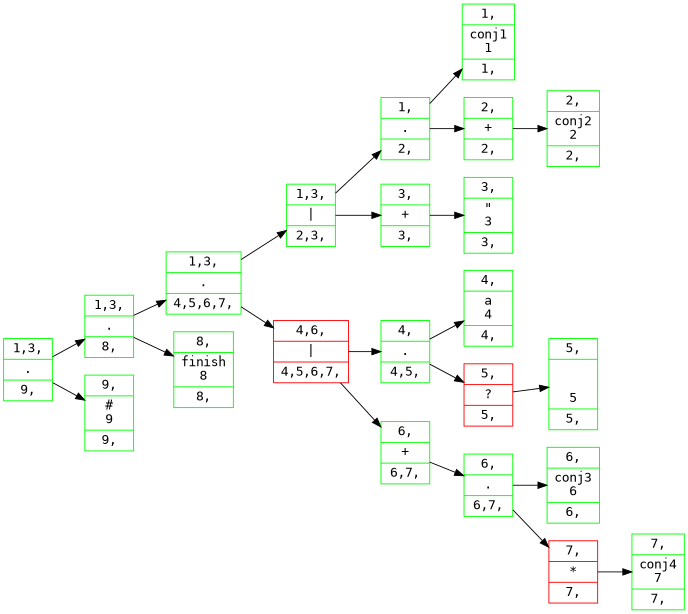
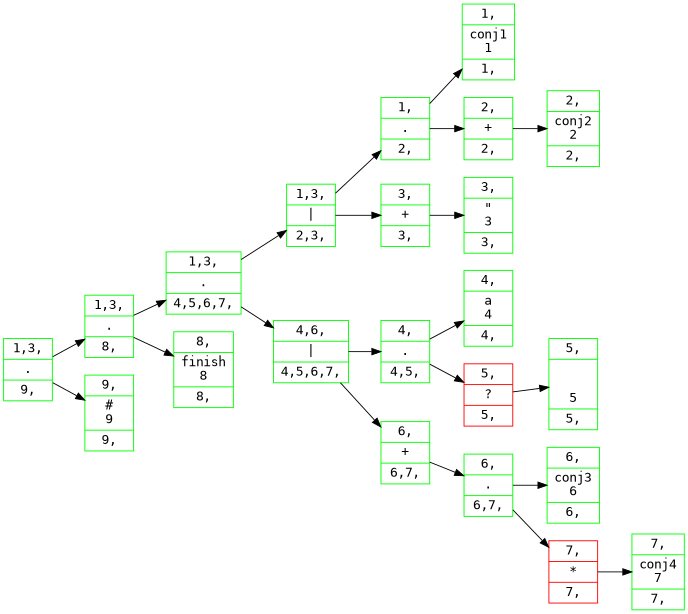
(311, 352) -> (311, 352)
